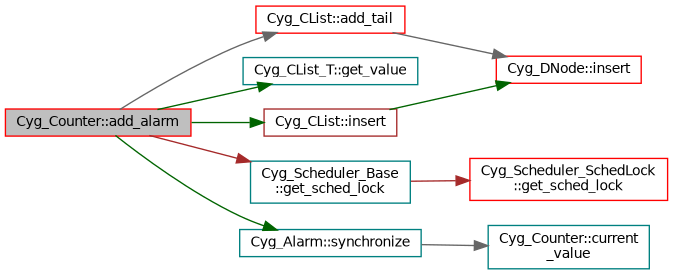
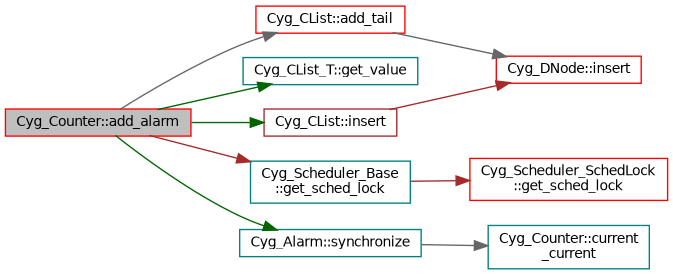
(443, 98) -> (443, 98)
(569, 247) -> (569, 247)
